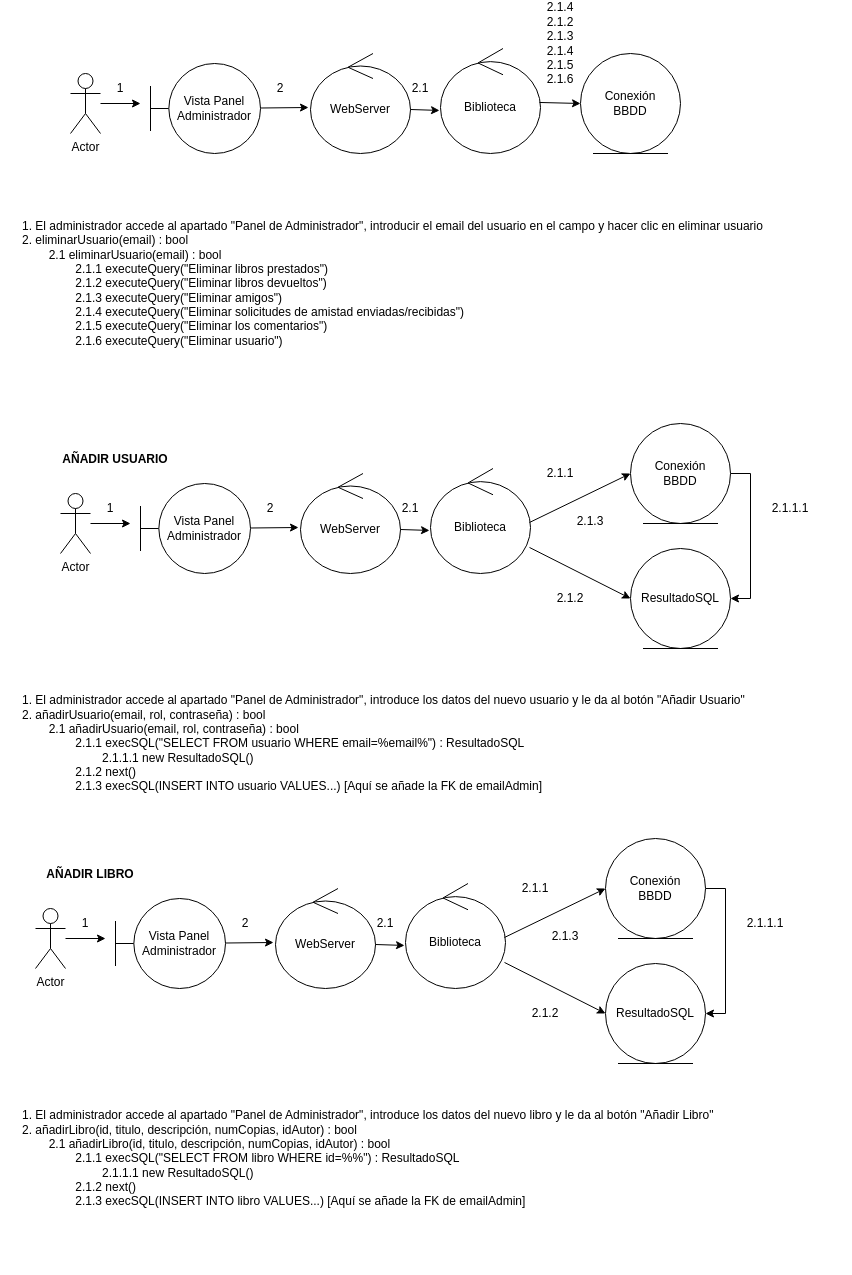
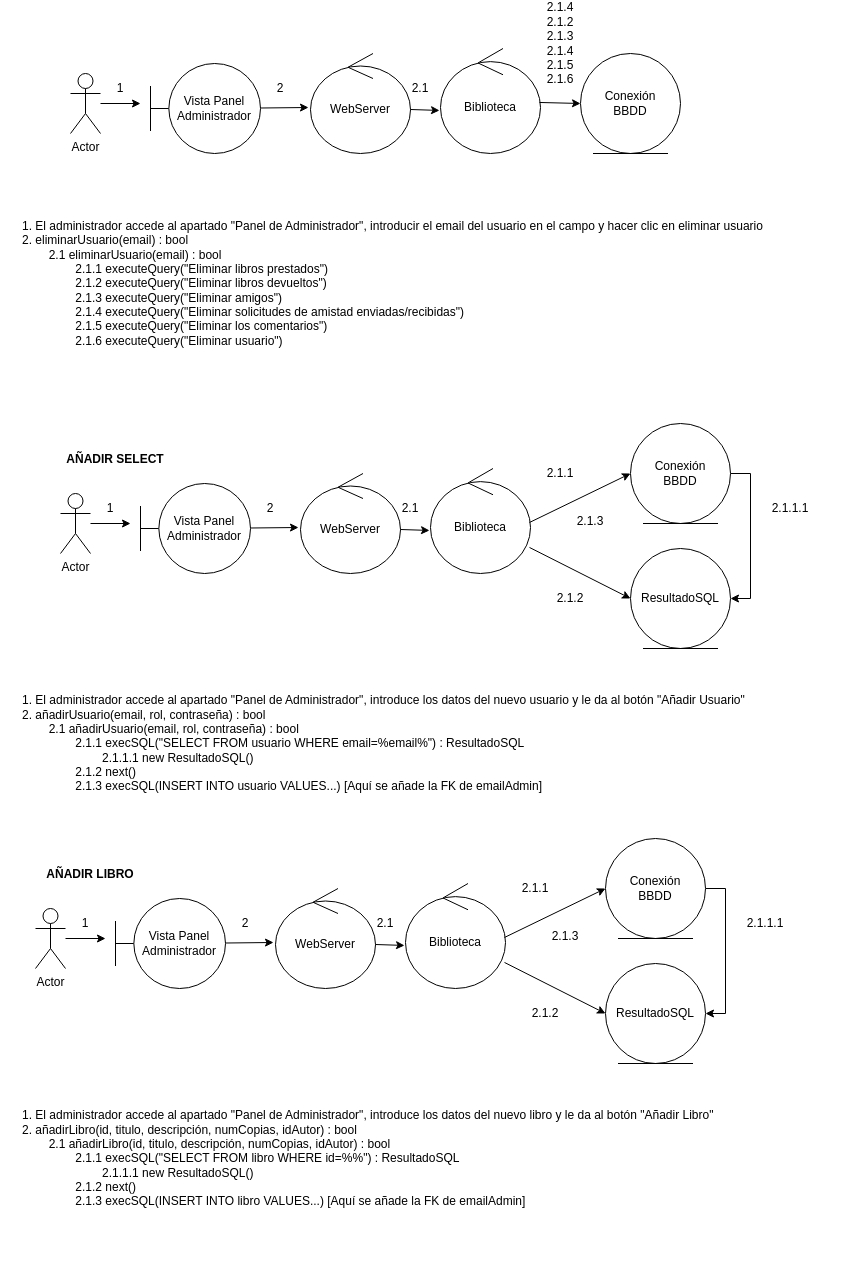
(116, 460) -> (116, 460)
